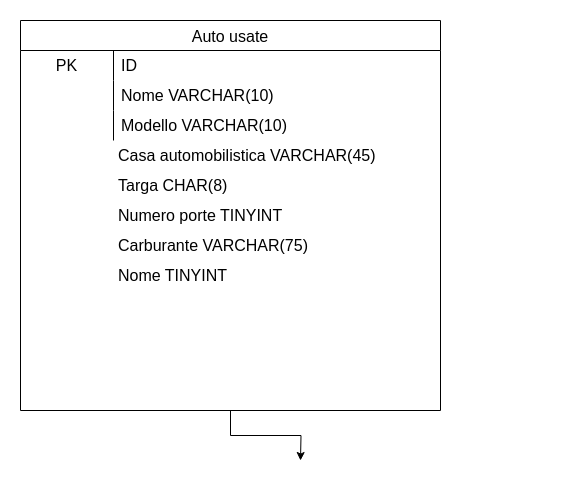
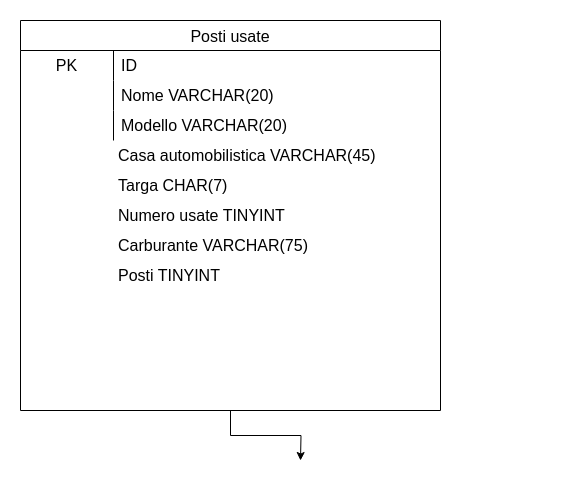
(230, 37) -> (230, 37)
(191, 96) -> (191, 96)
(200, 126) -> (200, 126)
(175, 186) -> (175, 186)
(204, 216) -> (204, 216)
(170, 276) -> (173, 276)
